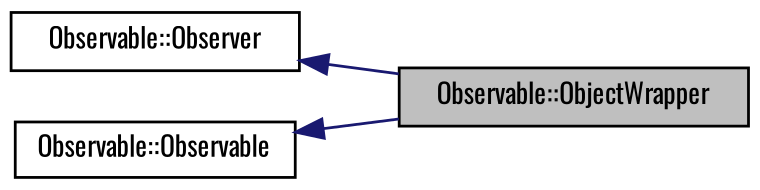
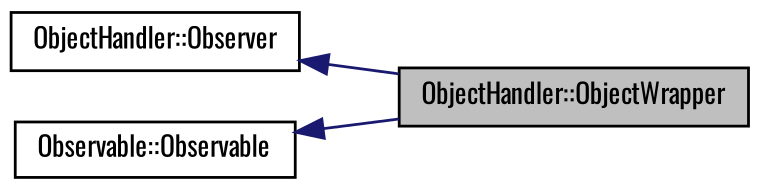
(155, 42) -> (155, 42)
(574, 97) -> (574, 97)
